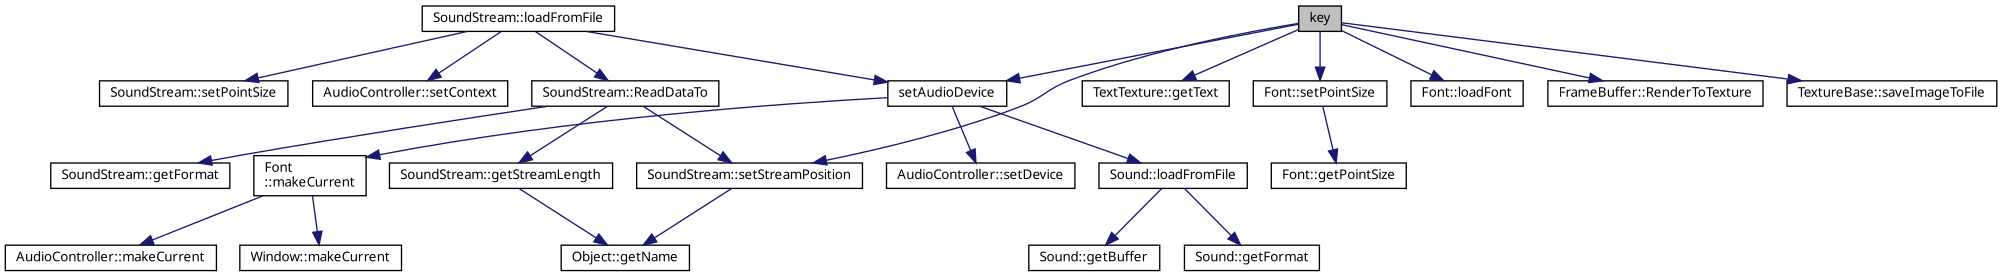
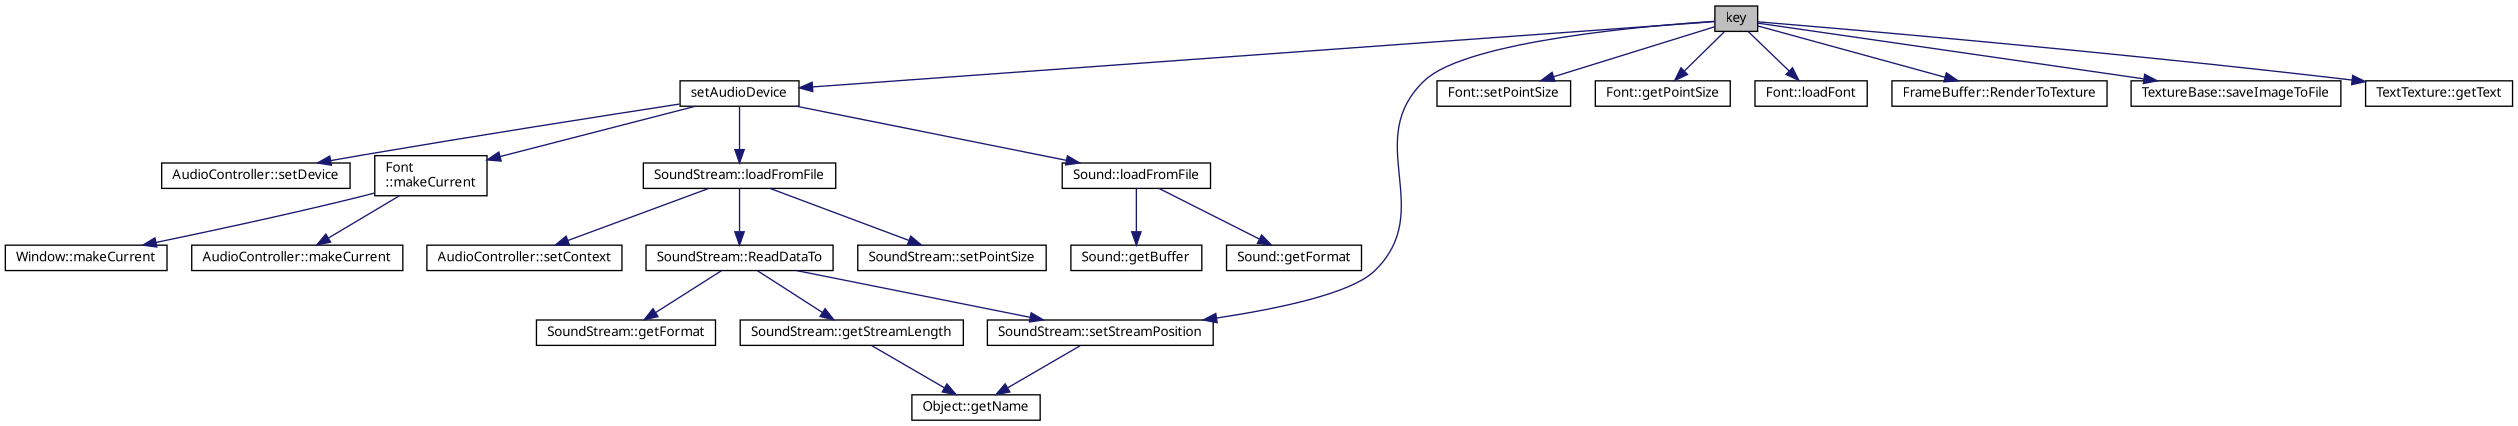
(730, 56) -> (740, 128)
(1328, 128) -> (1704, 52)
